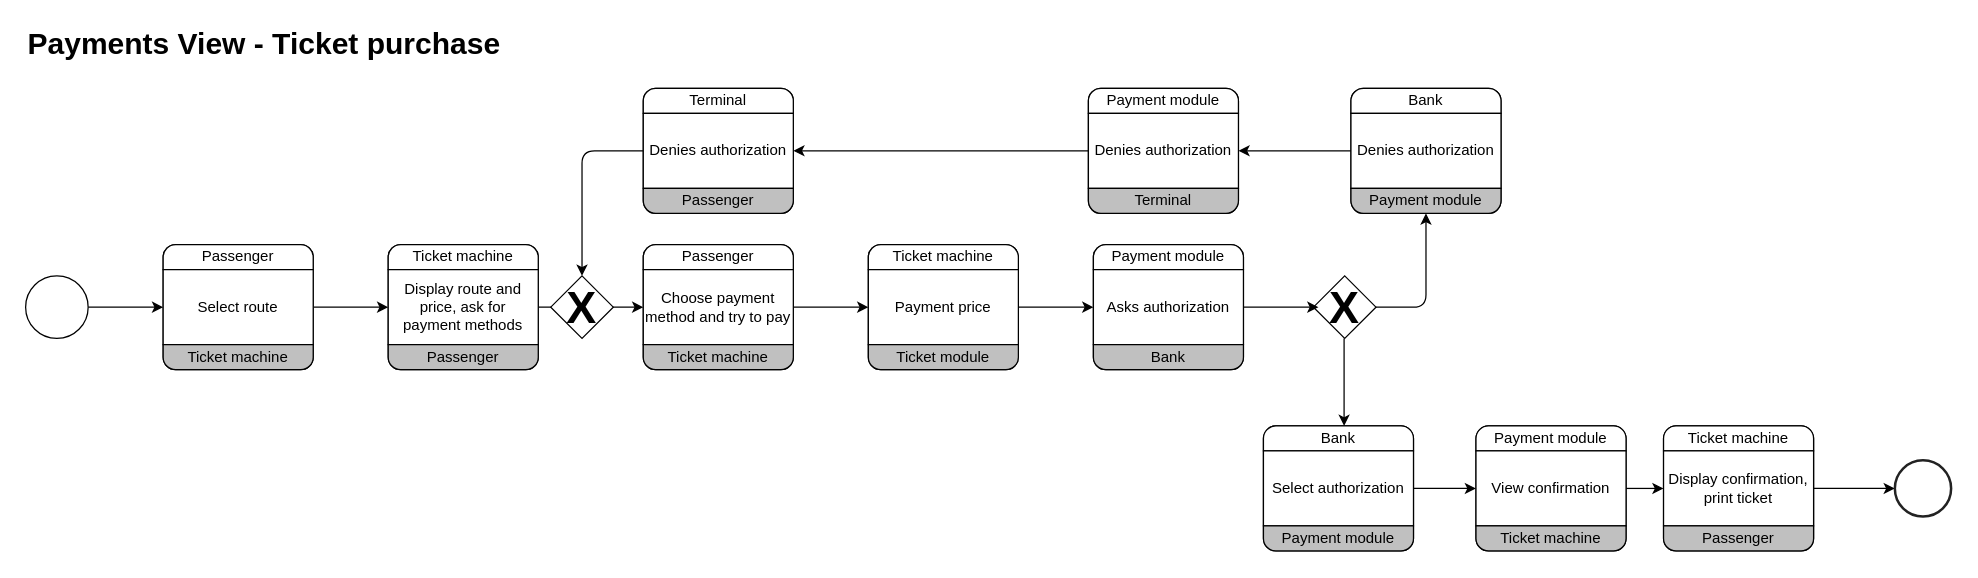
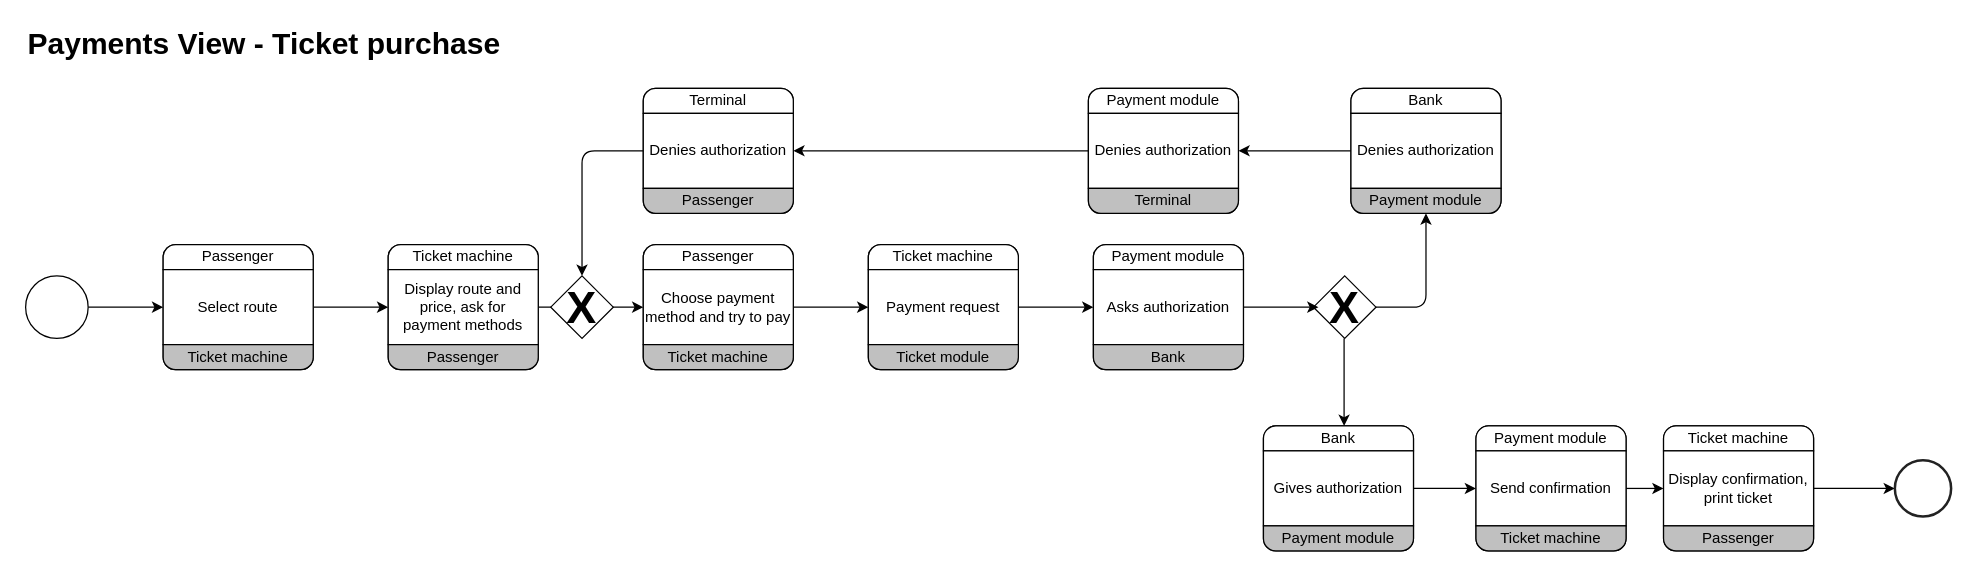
(943, 307) -> (943, 307)
(1338, 488) -> (1338, 488)
(1551, 488) -> (1551, 488)
